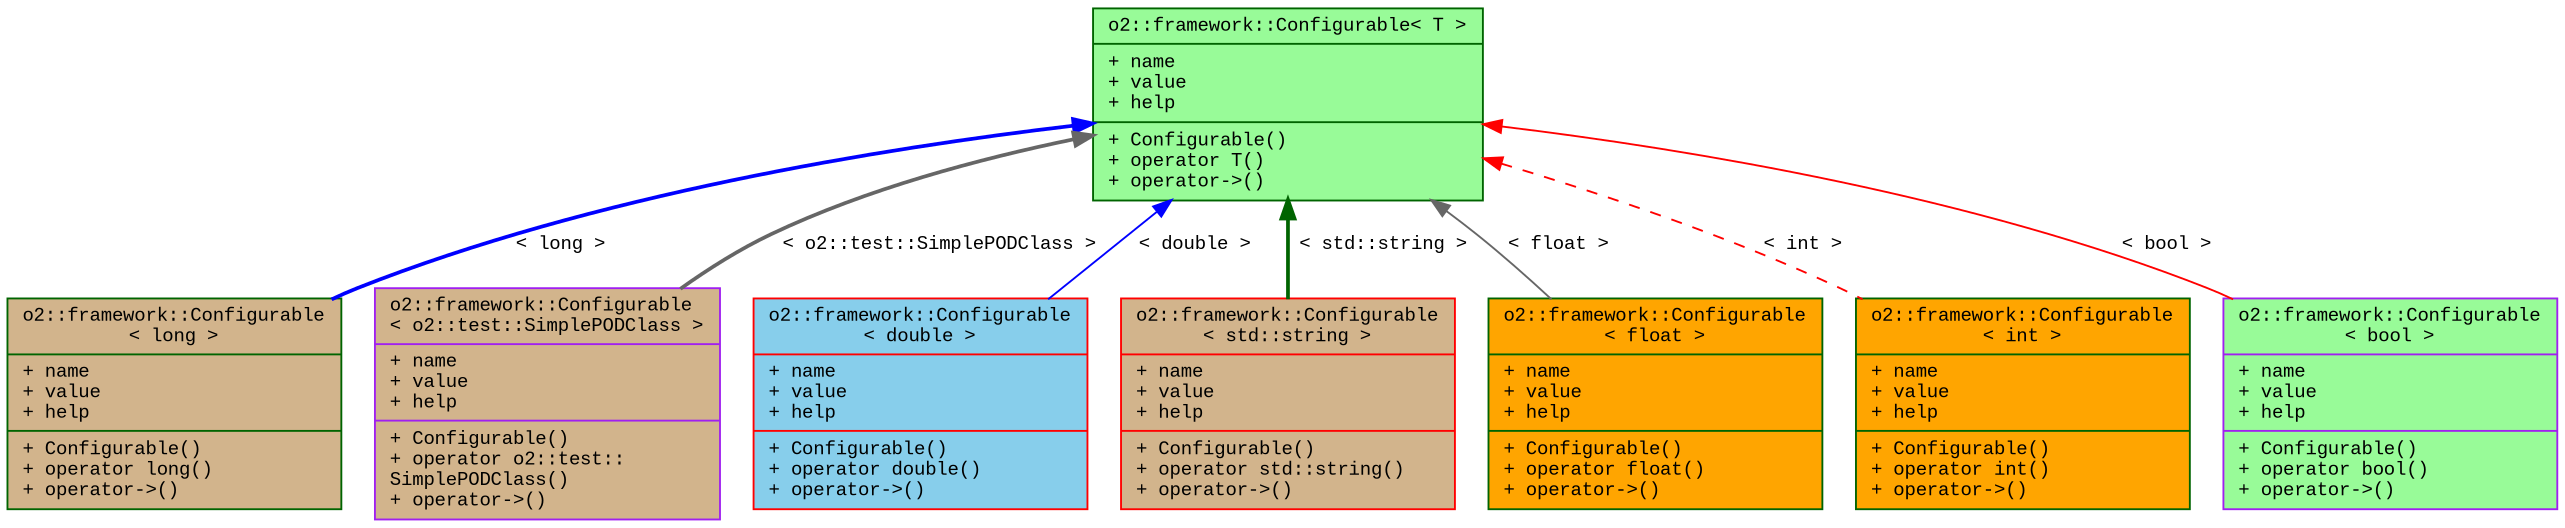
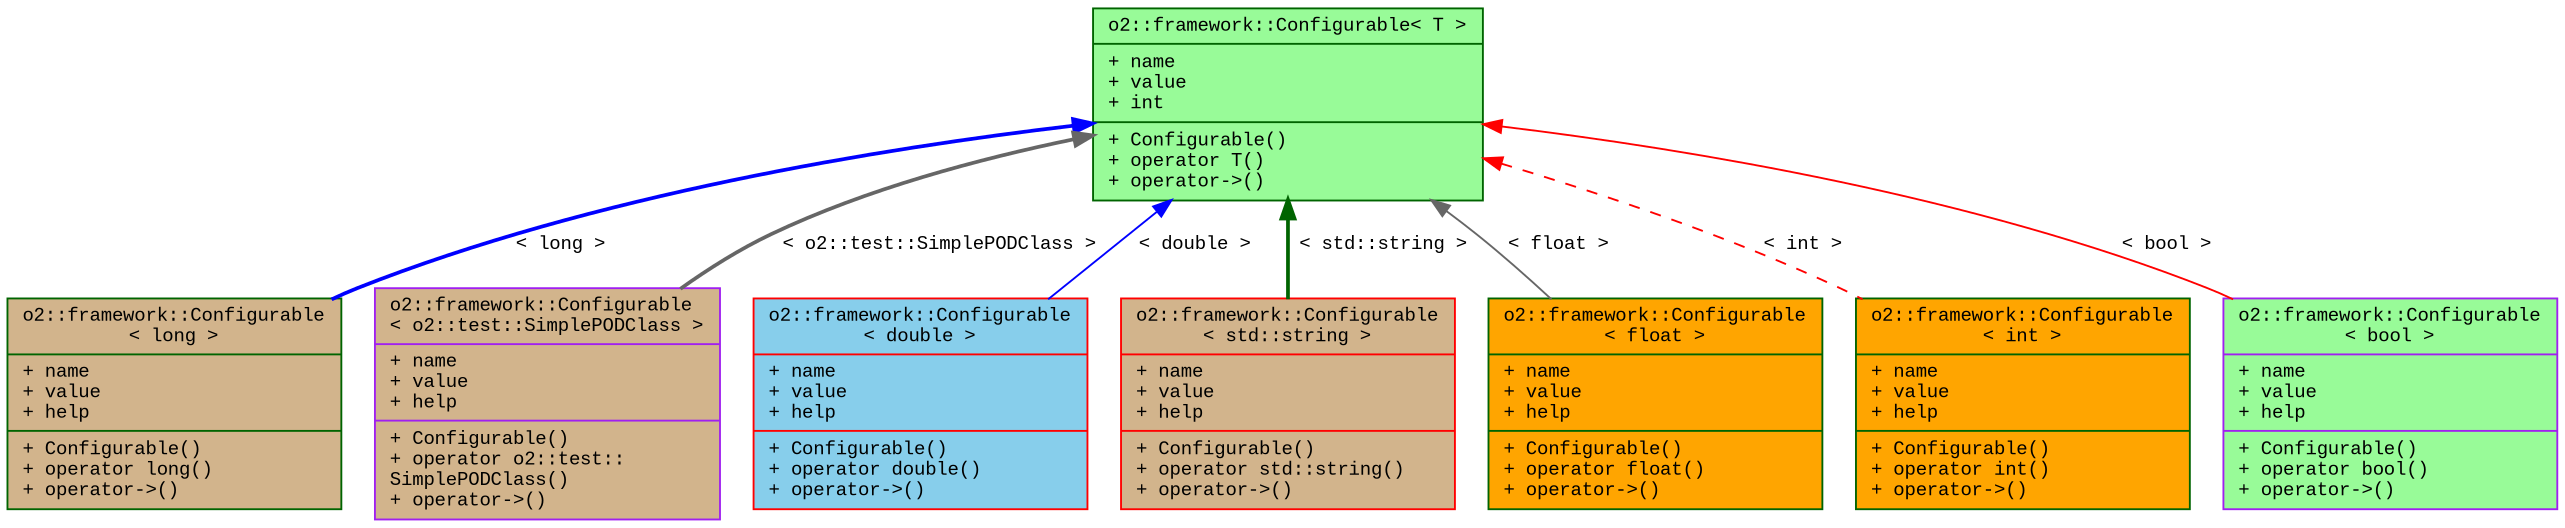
(1142, 103) -> (1137, 103)
